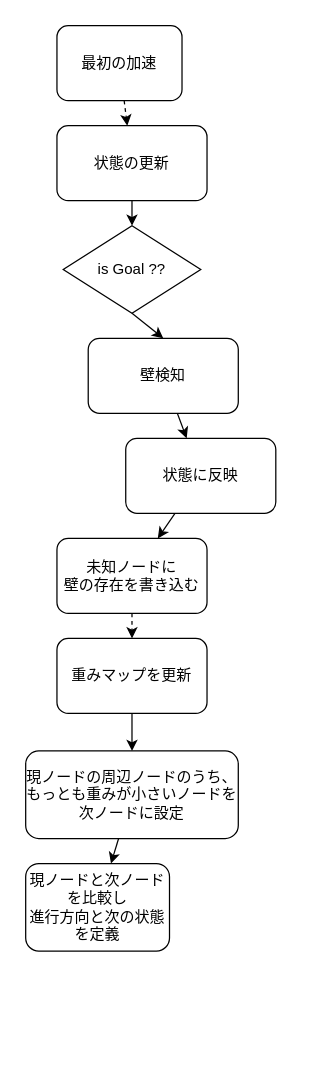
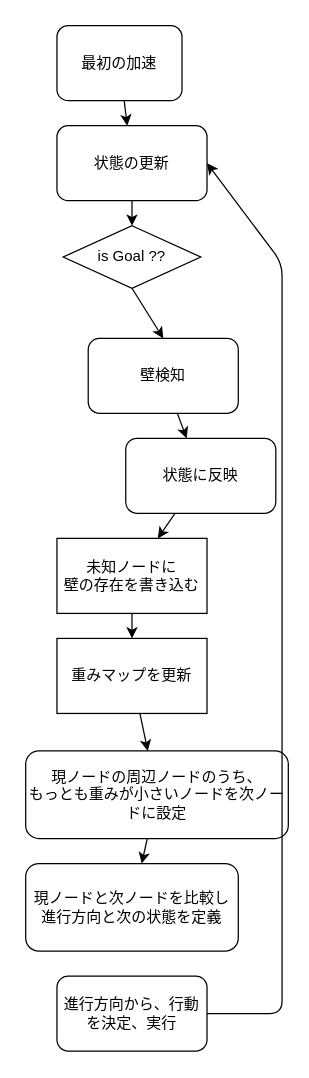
(125, 109) -> (125, 109)
(132, 269) -> (132, 257)
(132, 576) -> (132, 576)
none -> (282, 615)
(132, 622) -> (132, 622)
(132, 676) -> (132, 676)
(132, 794) -> (157, 794)
(98, 907) -> (132, 907)
none -> (132, 1013)
